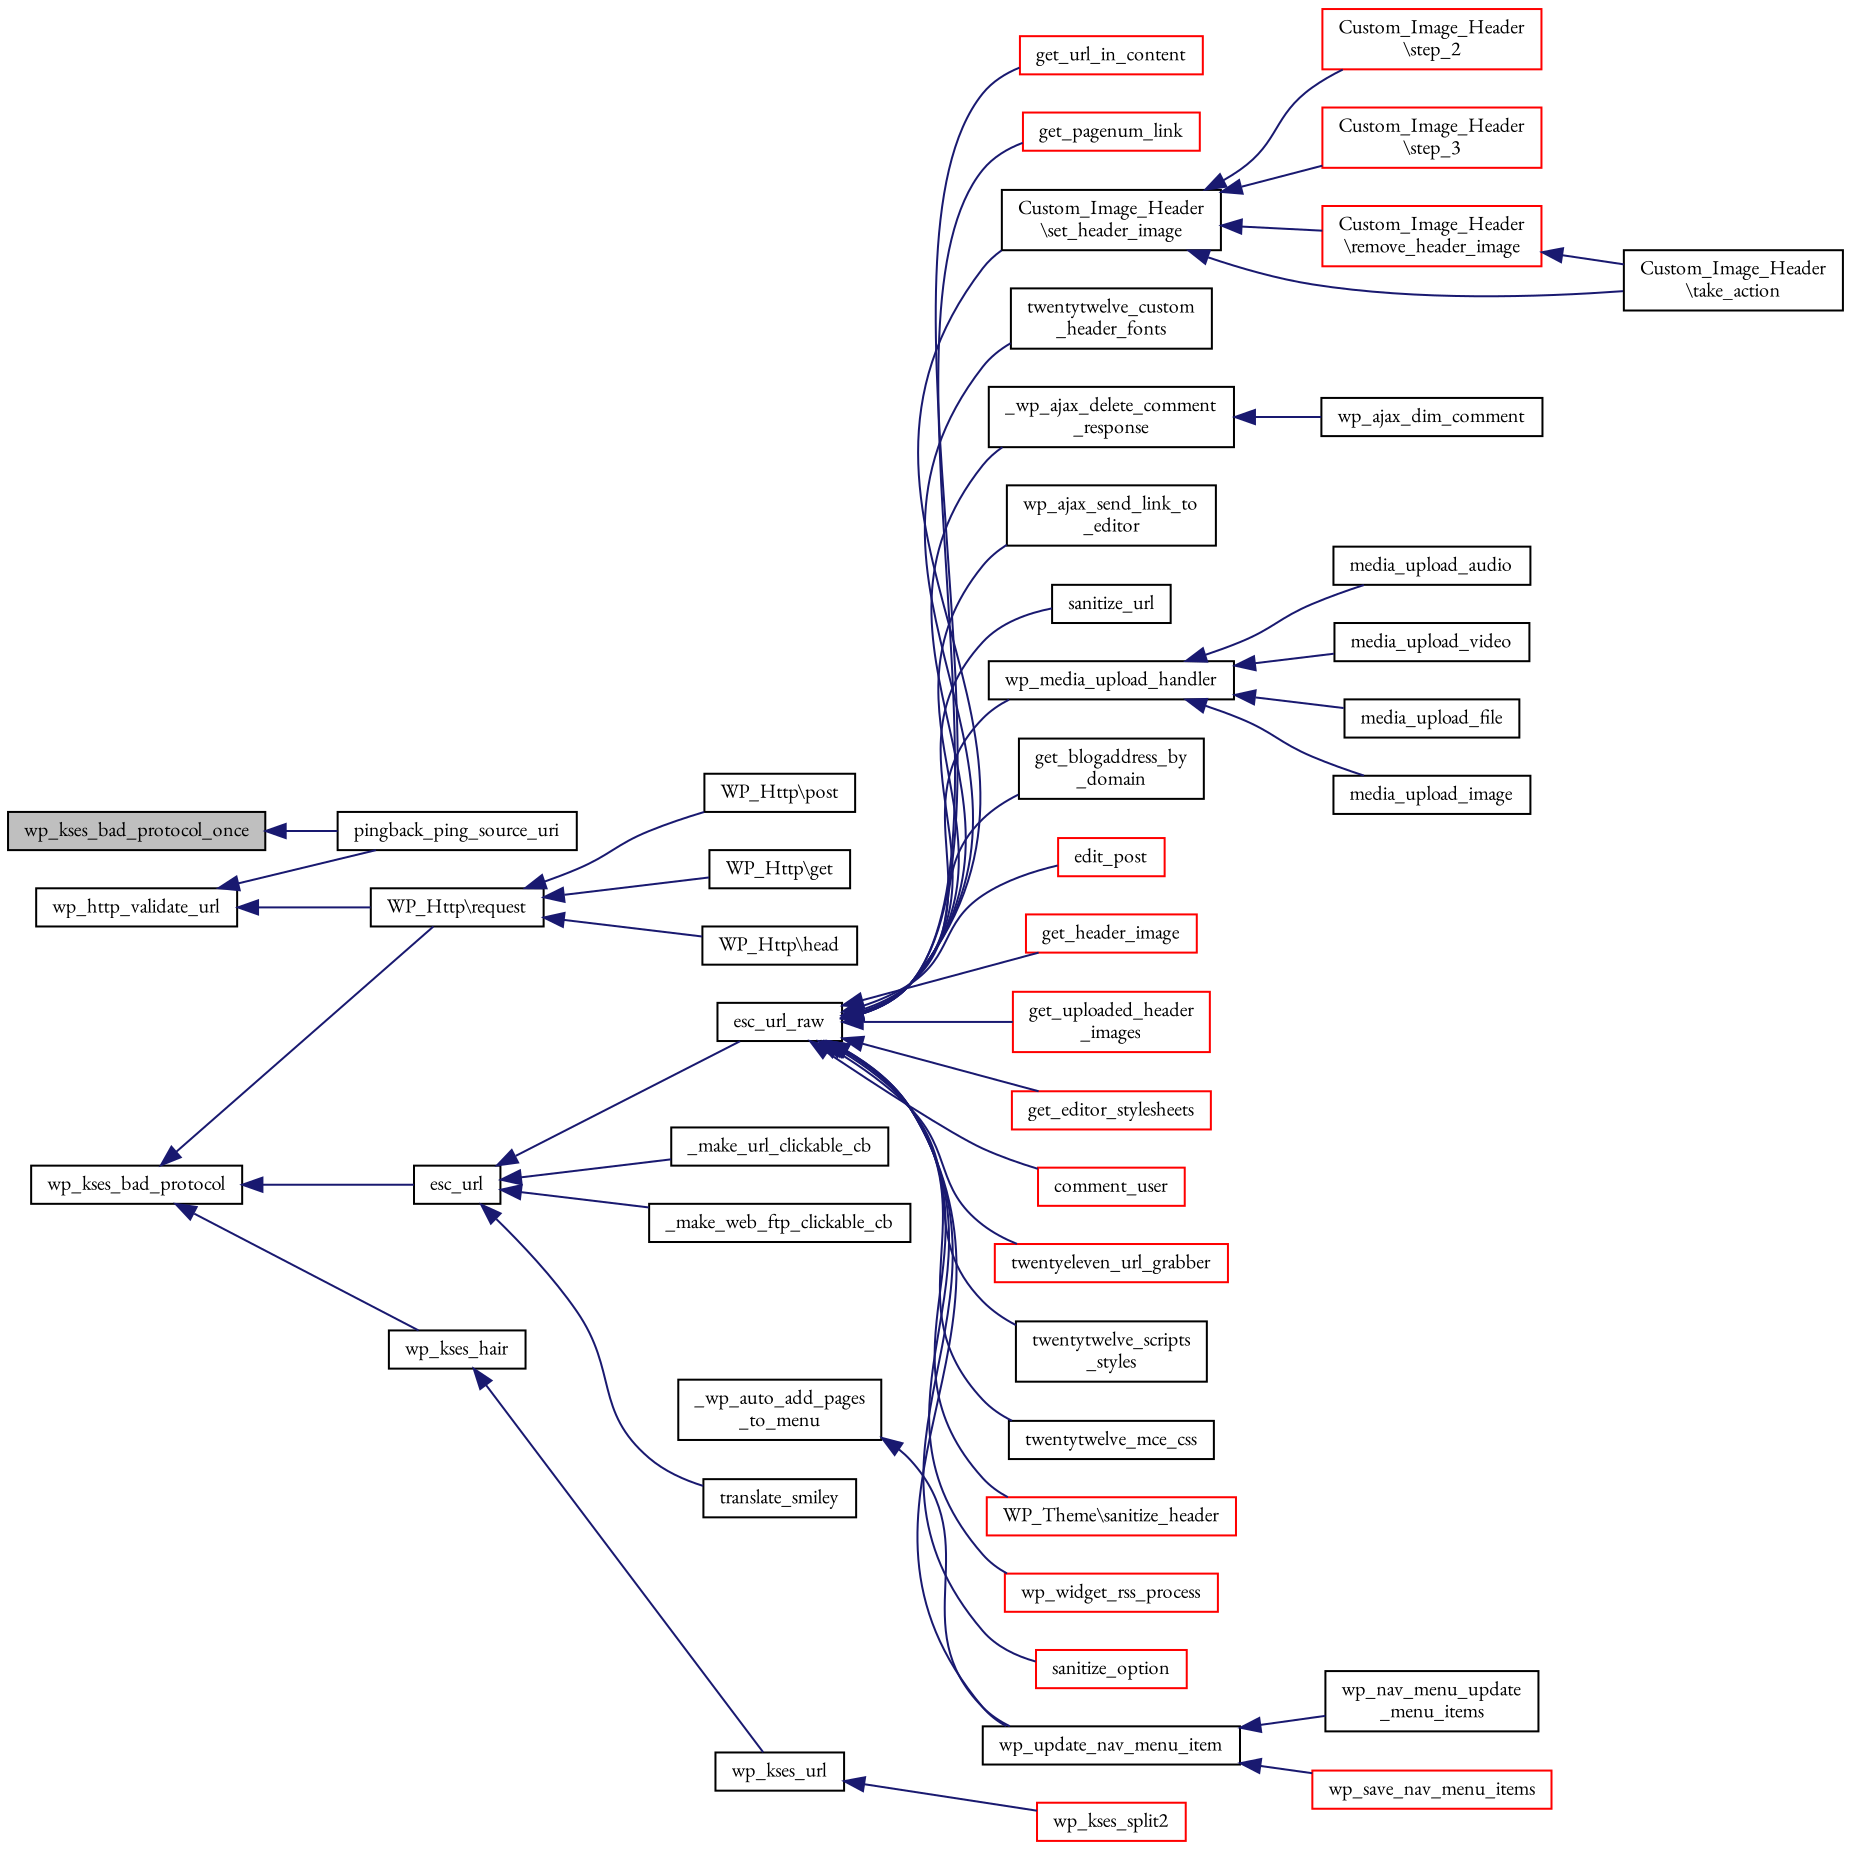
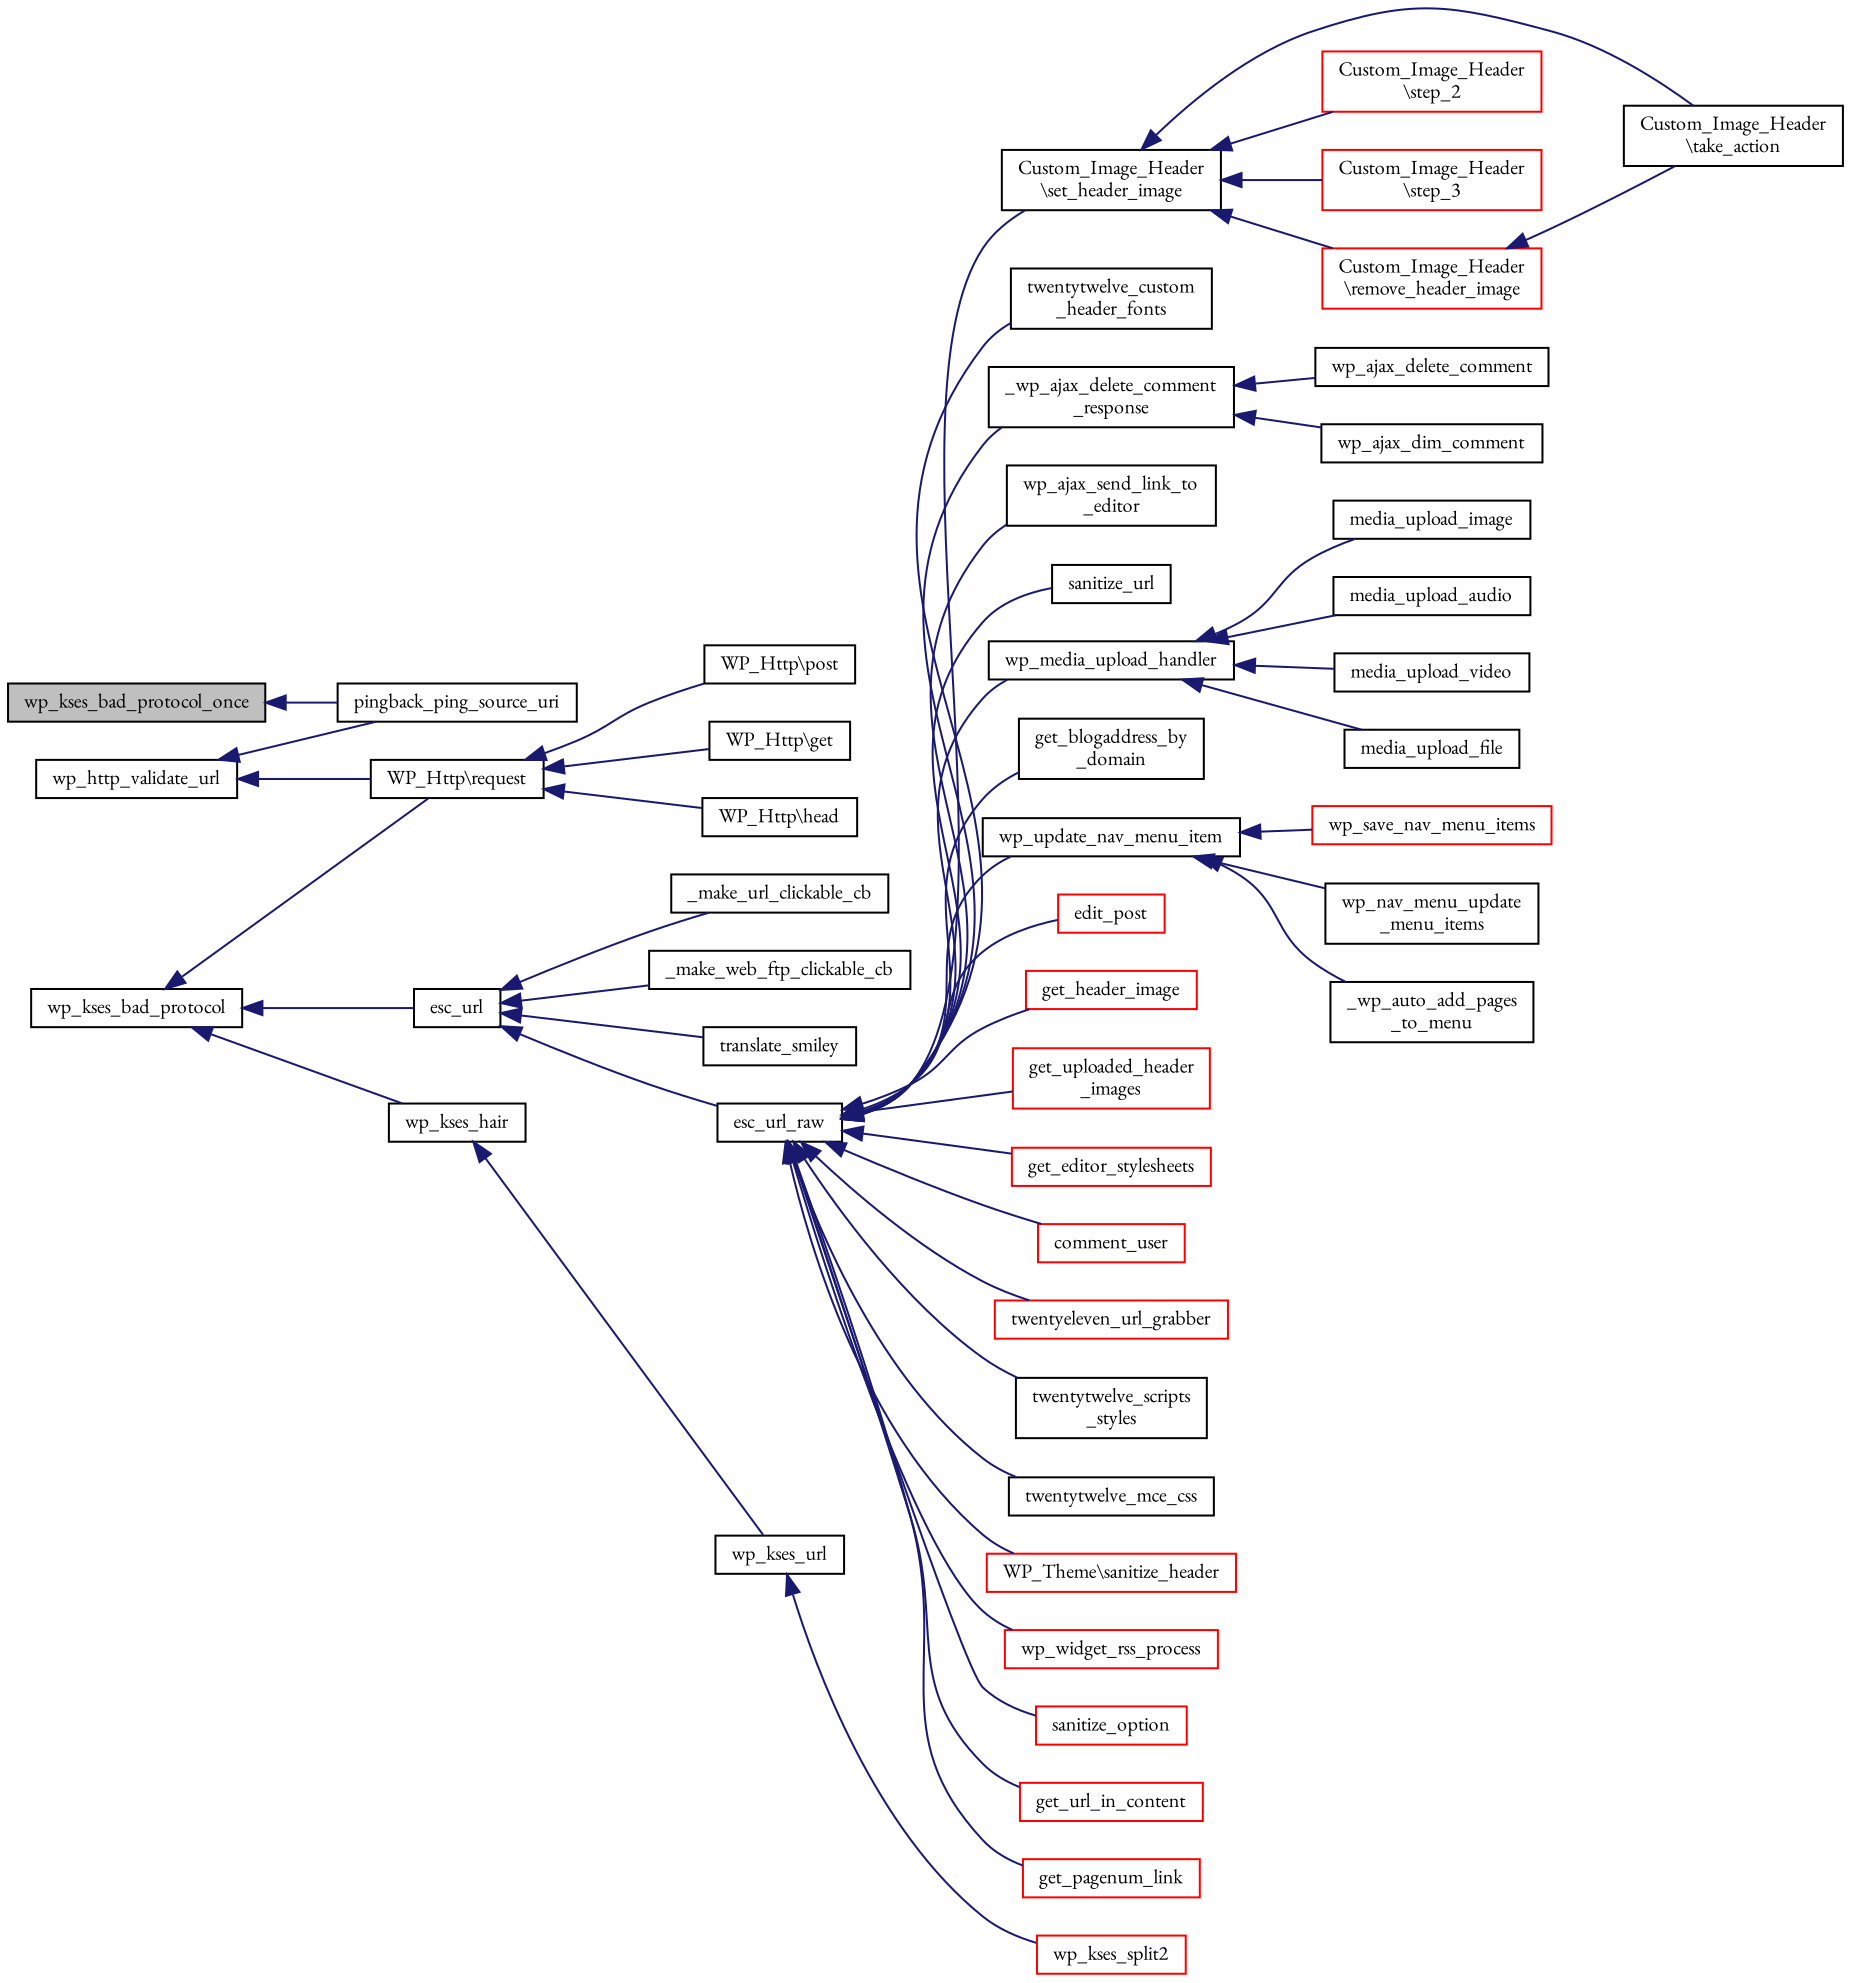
none -> (1432, 367)
(945, 1601) -> (1281, 925)
